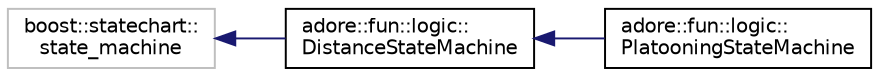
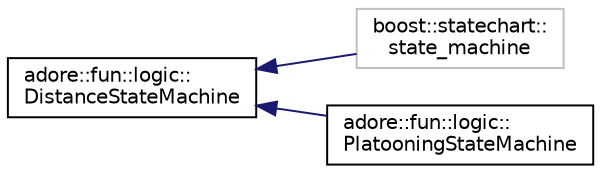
(261, 38) -> (316, 60)
